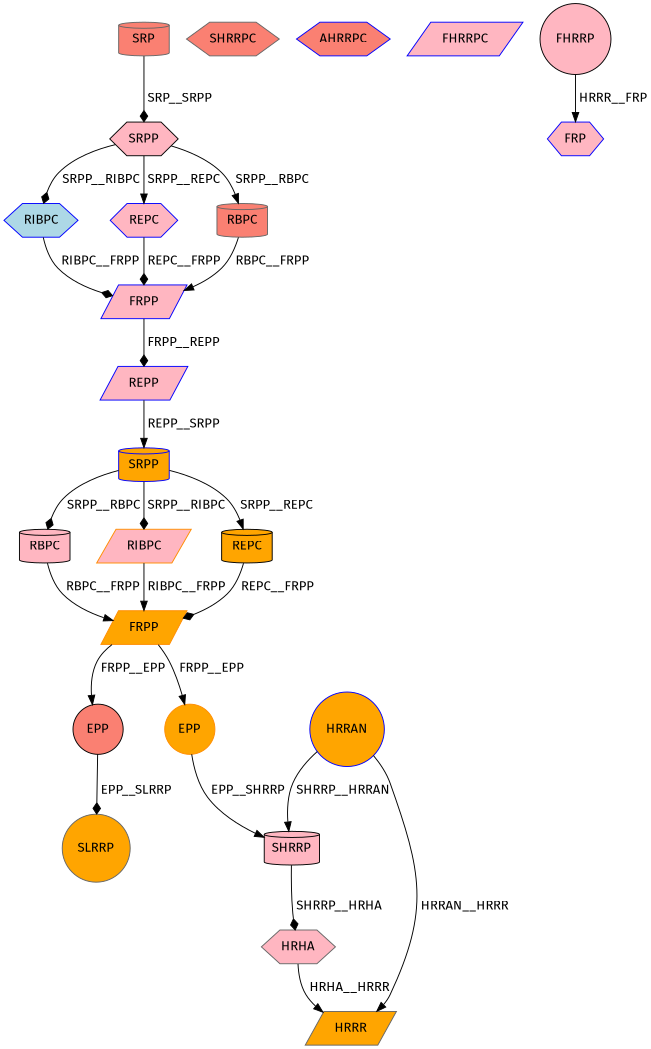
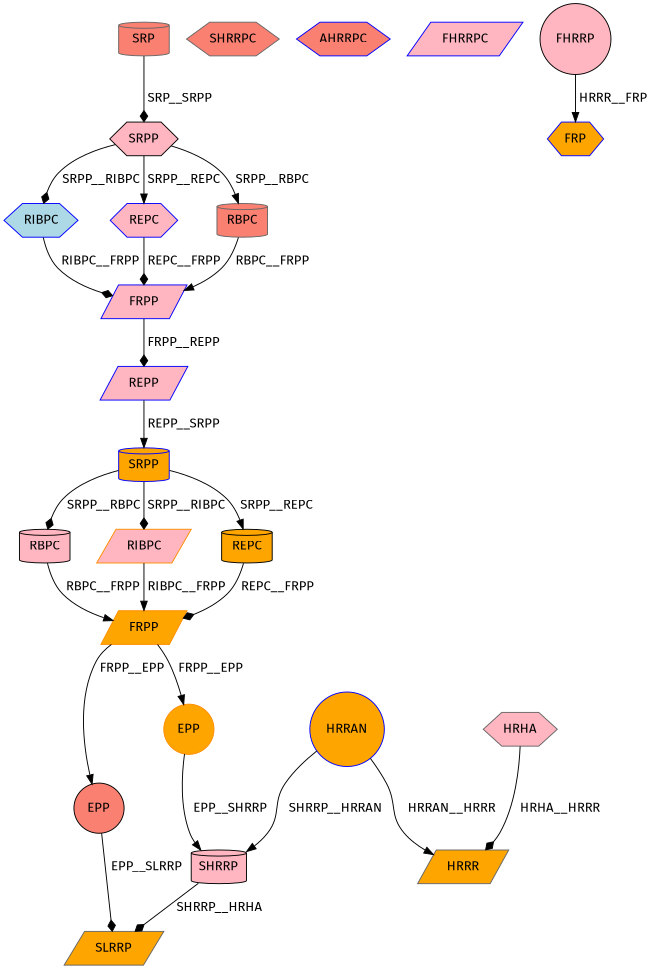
(576, 139) -> (576, 139)
(96, 848) -> (114, 948)
(292, 892) -> (171, 904)
(302, 987) -> (514, 796)
